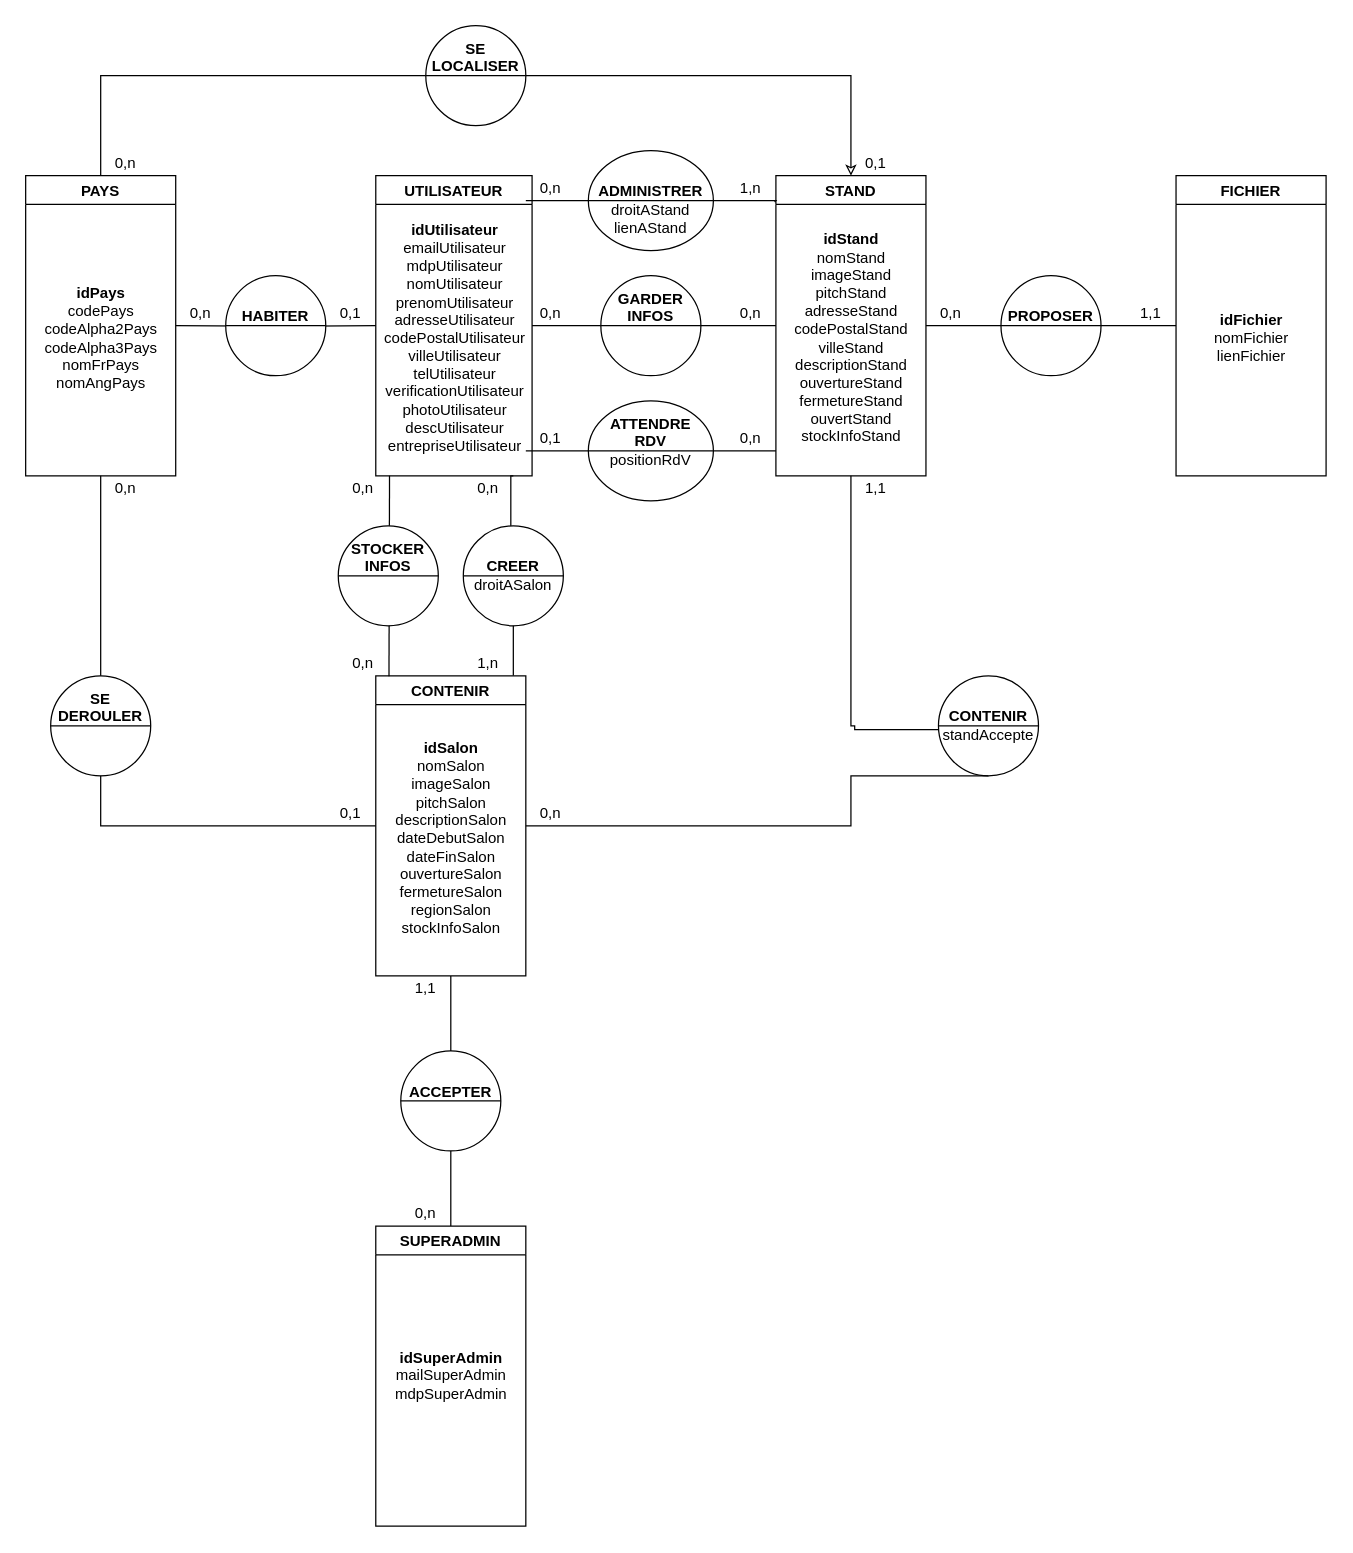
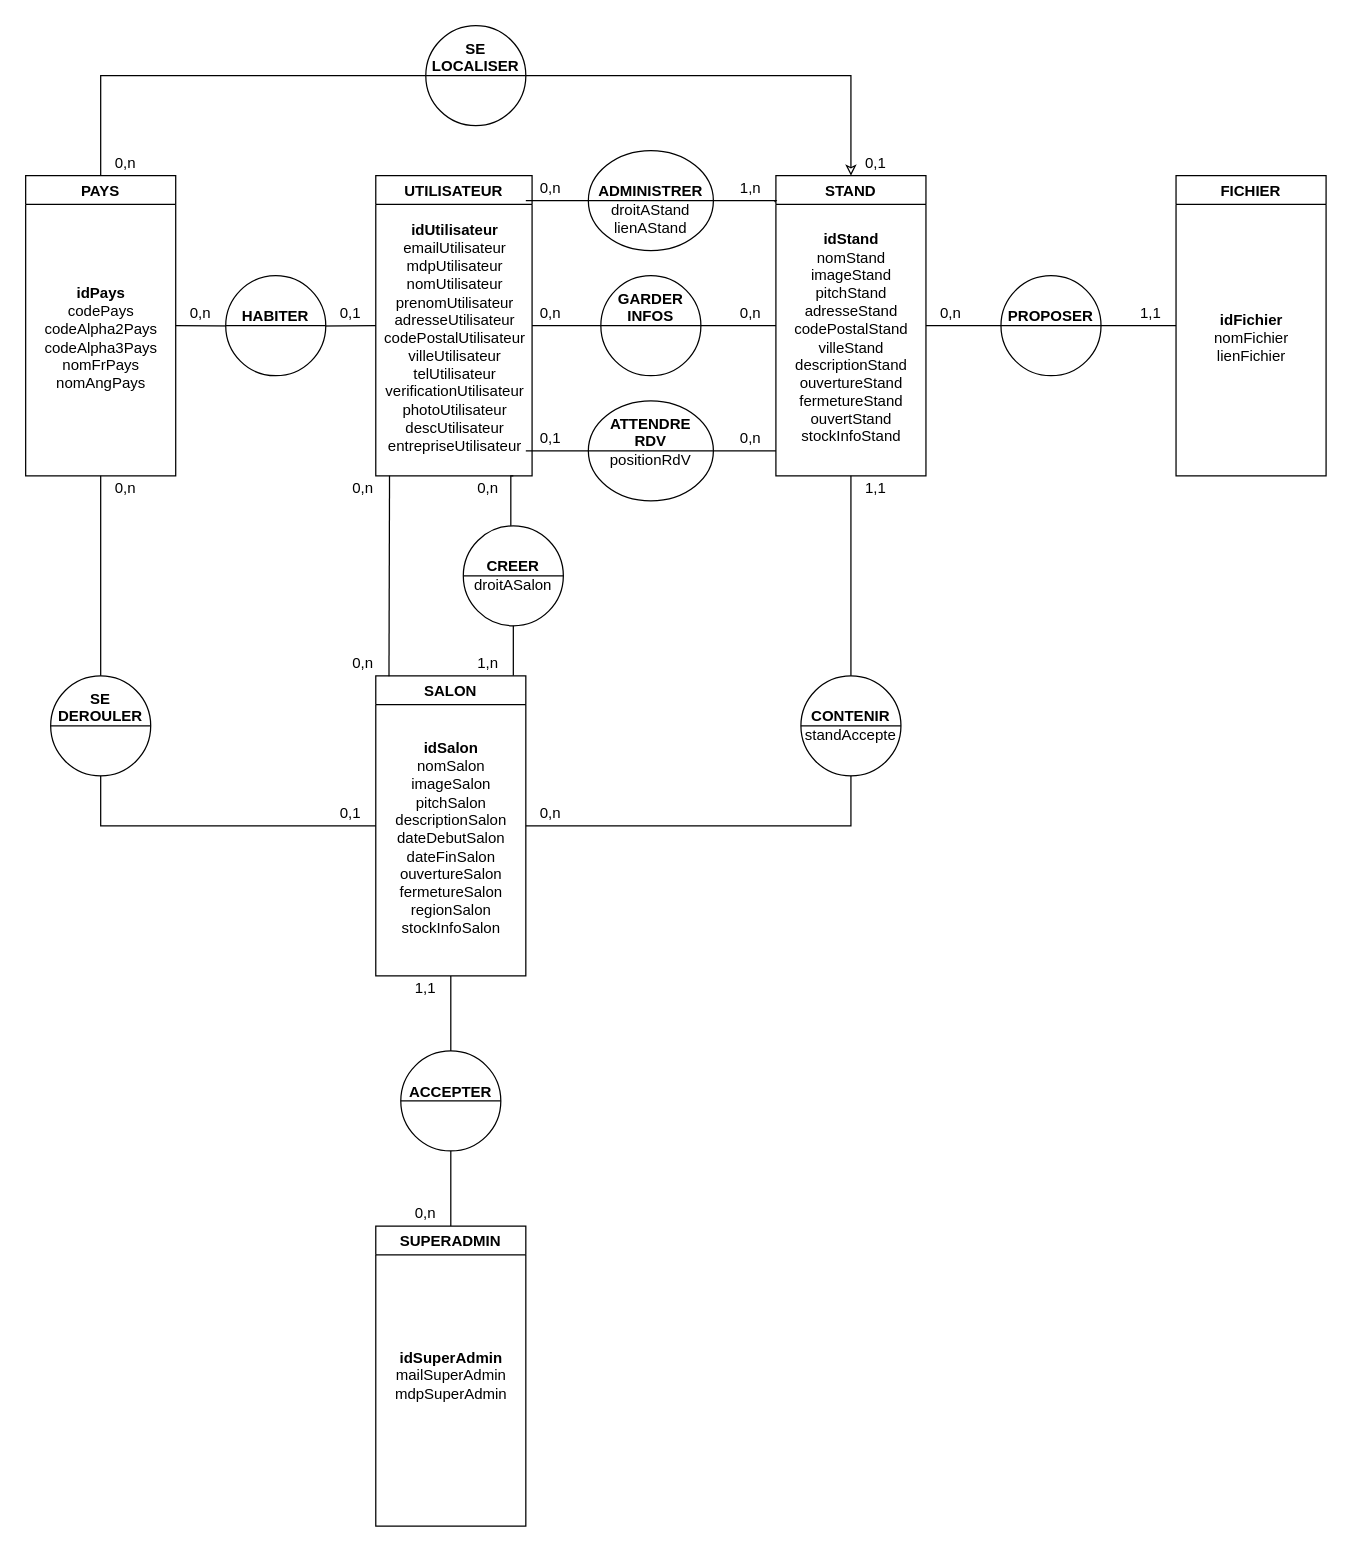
(388, 576) -> none
(450, 691) -> (450, 691)
(988, 726) -> (851, 726)
